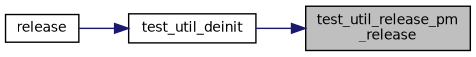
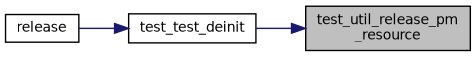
(192, 28) -> (192, 28)
(388, 28) -> (388, 28)
